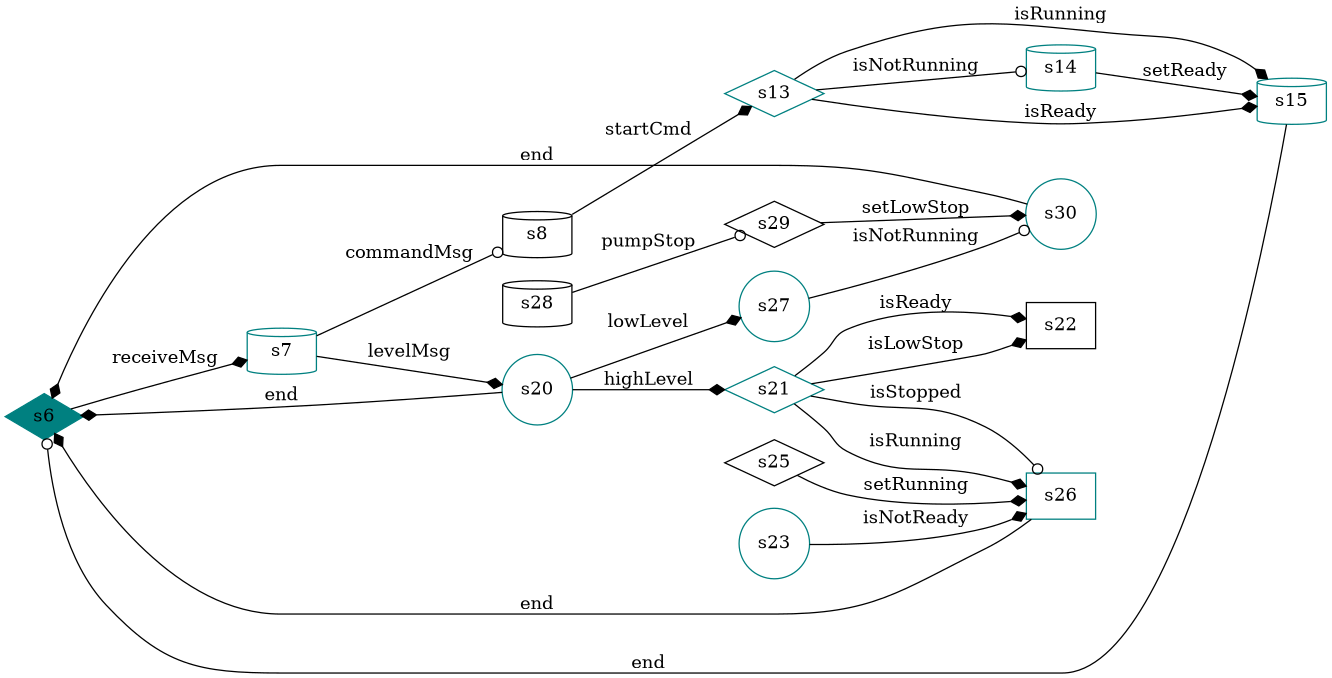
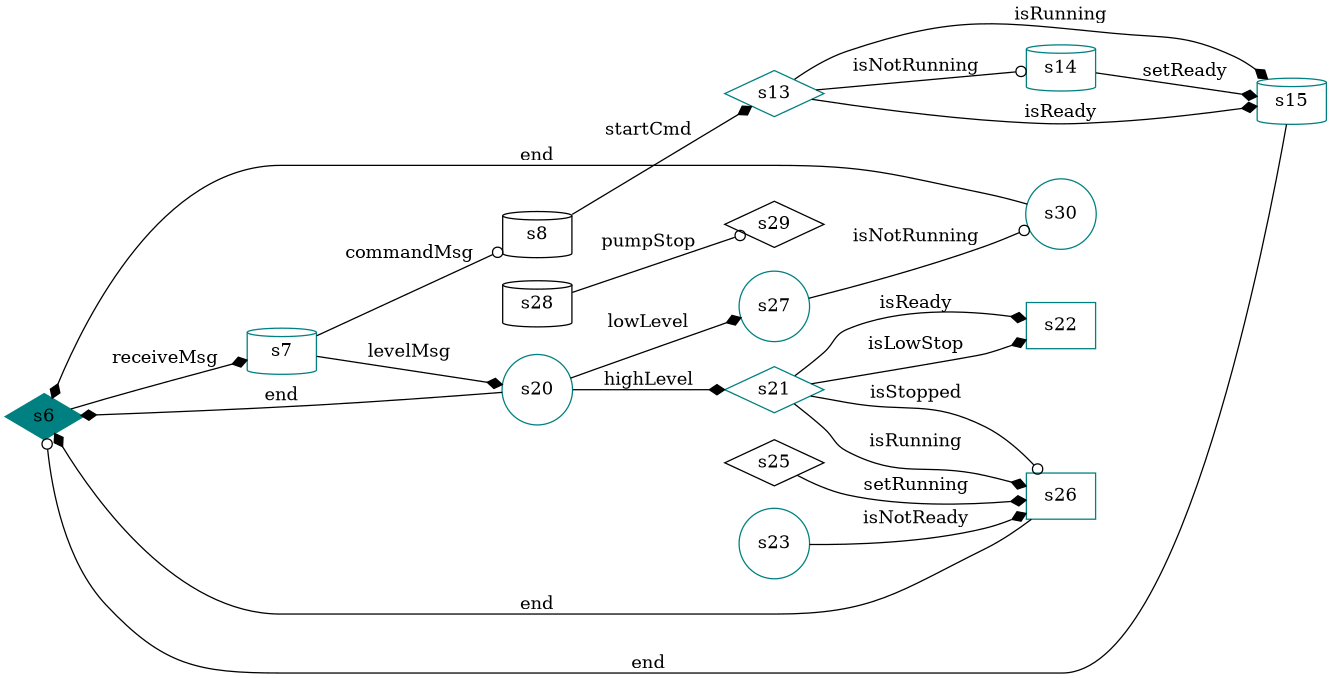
(915, 219) -> none
(1061, 326) -> (1061, 326)
